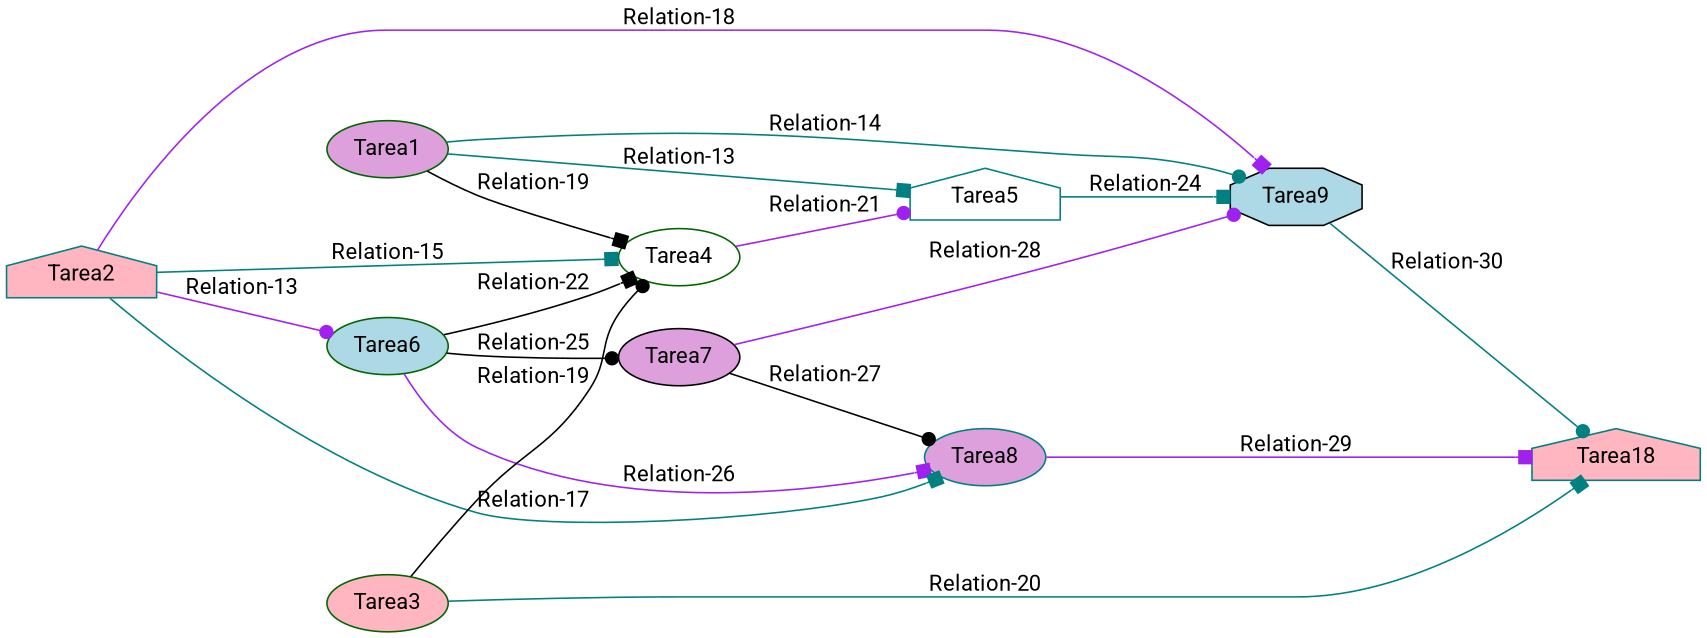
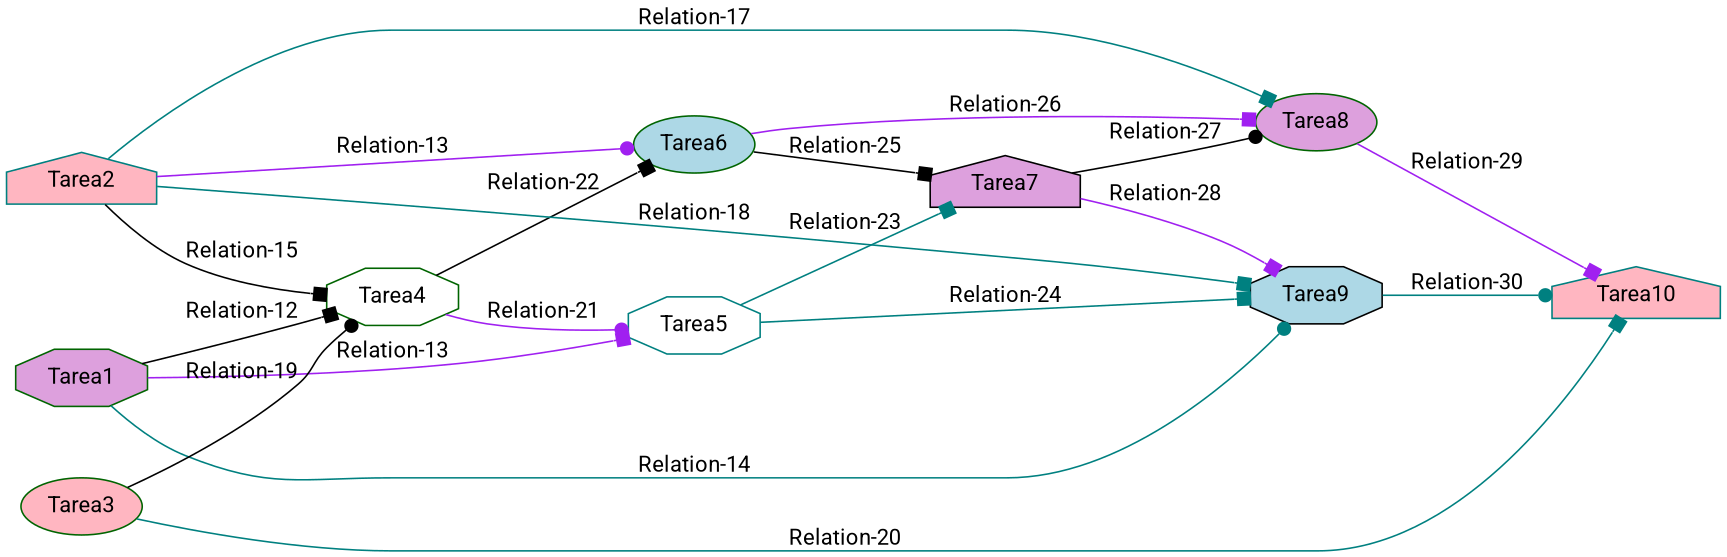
(649, 30) -> (696, 229)
(388, 149) -> (82, 378)
(671, 172) -> (381, 370)
(533, 183) -> (242, 312)
(985, 197) -> (694, 325)
(679, 257) -> (393, 297)
none -> (840, 259)
(379, 266) -> (199, 269)
(982, 284) -> (1175, 224)
(533, 313) -> (532, 227)
(679, 357) -> (1005, 184)
(526, 358) -> (834, 162)
(985, 457) -> (1316, 122)
(1616, 457) -> (1636, 295)
